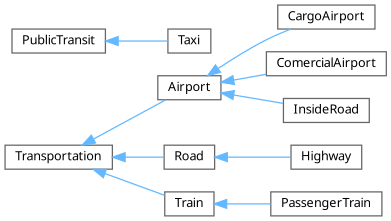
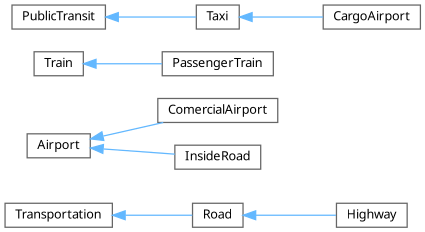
(253, 47) -> (288, 17)
(130, 119) -> none
(135, 184) -> none
